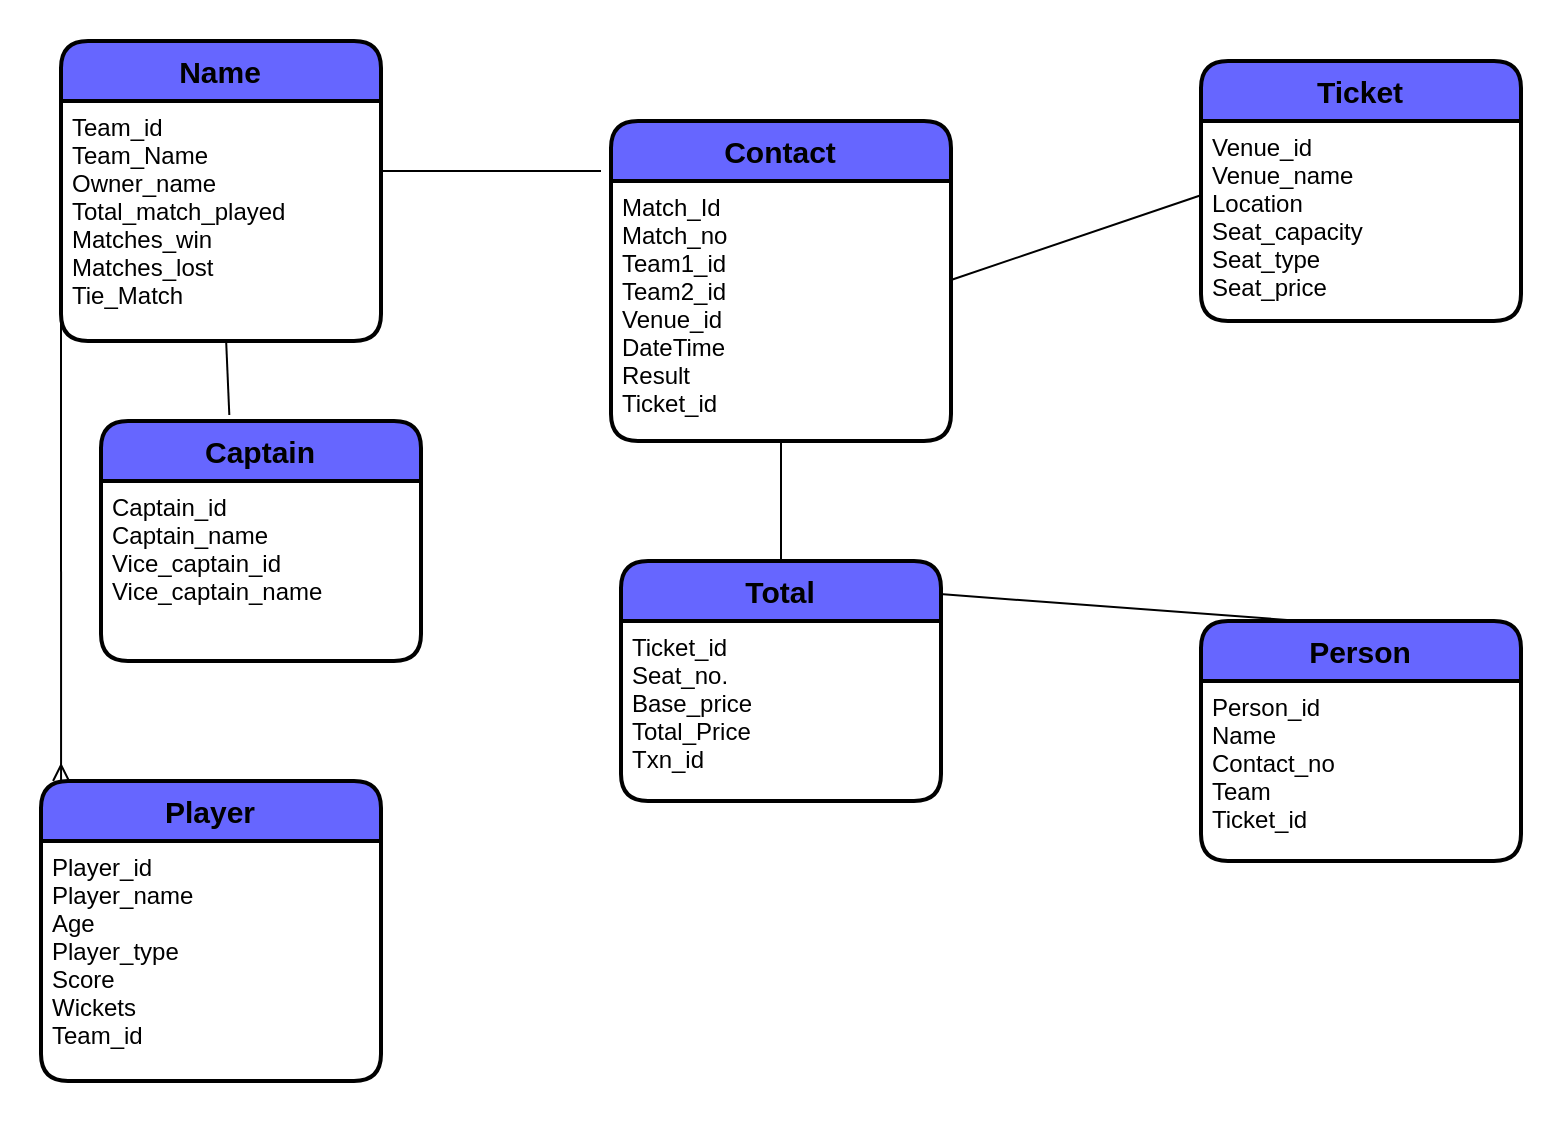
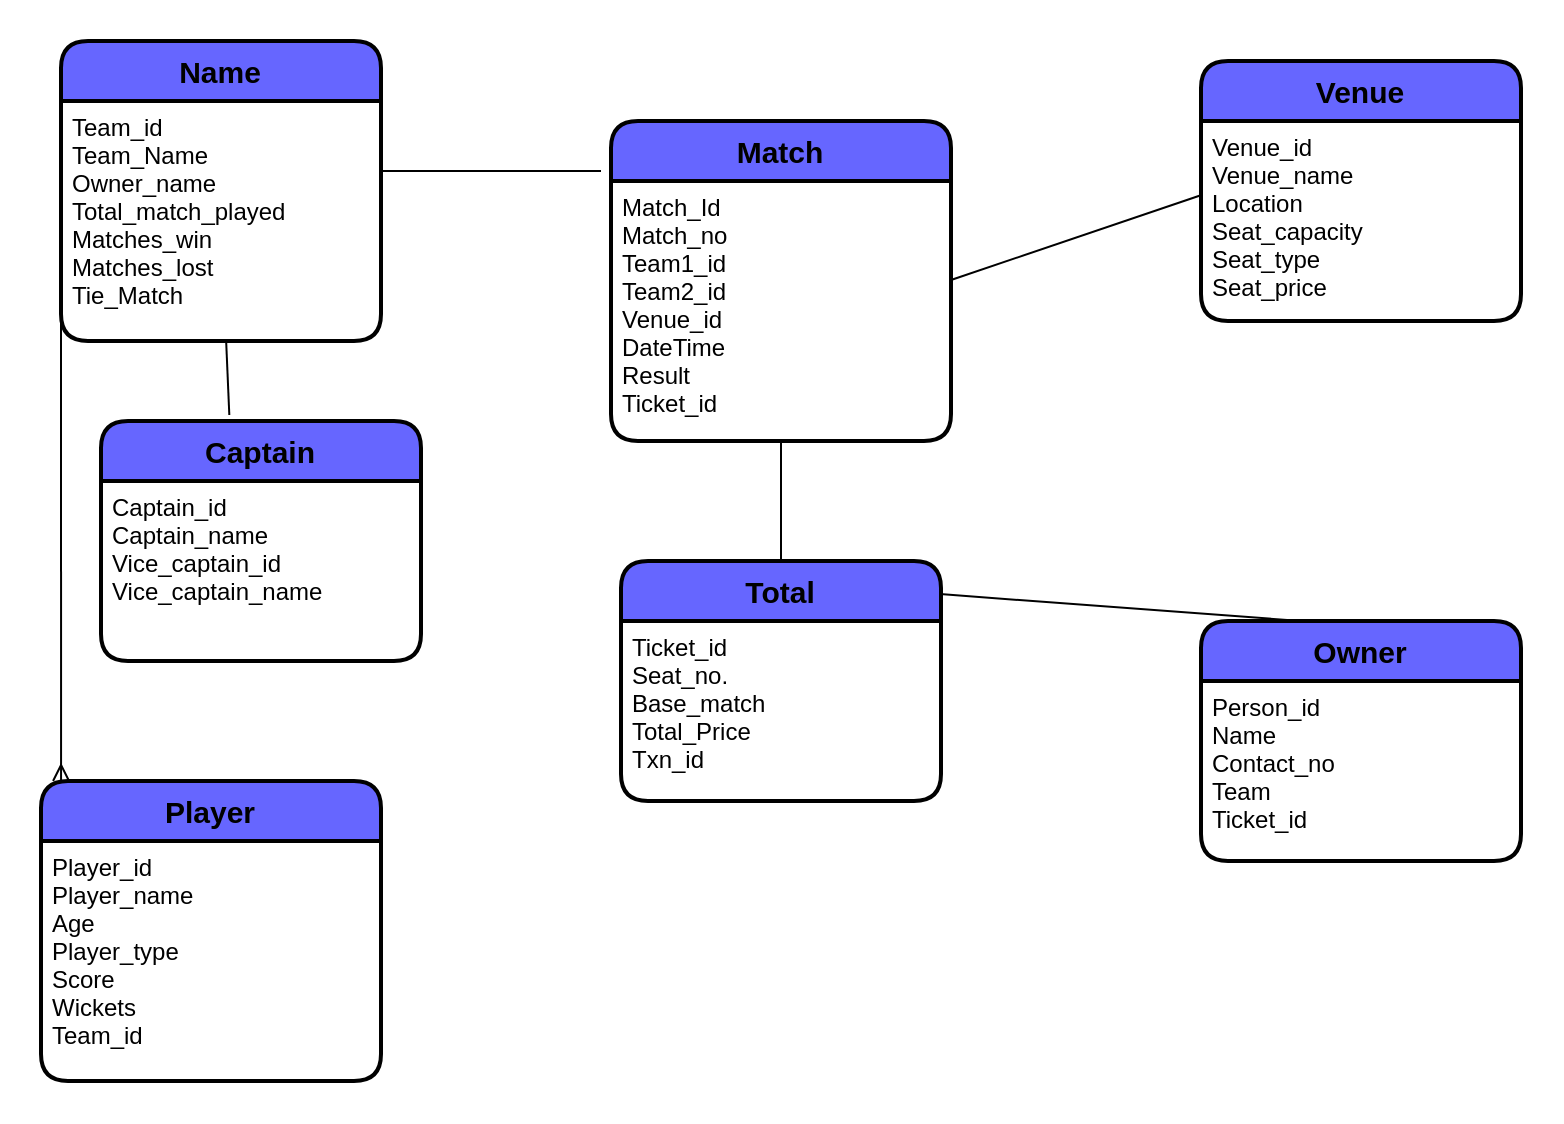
(1360, 93) -> (1360, 93)
(780, 153) -> (780, 153)
(686, 648) -> (686, 648)
(1360, 653) -> (1360, 653)
